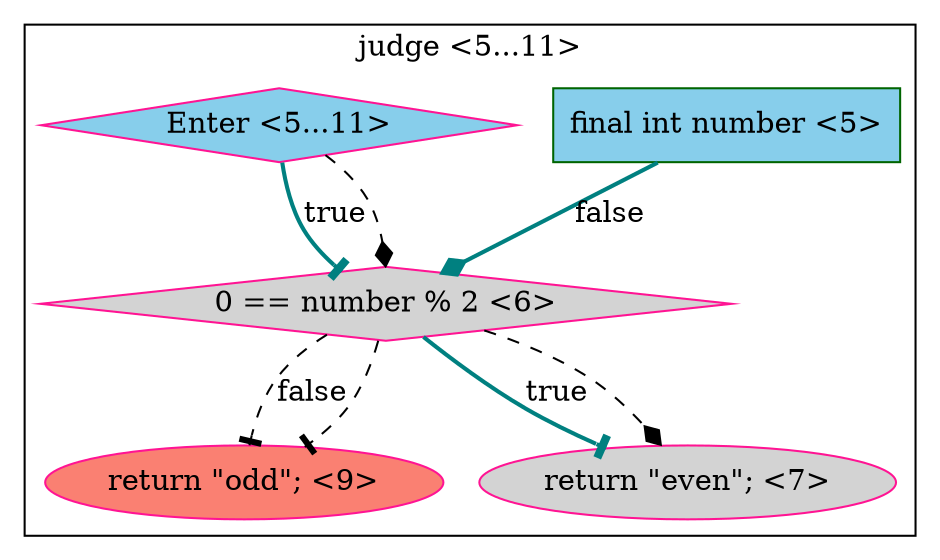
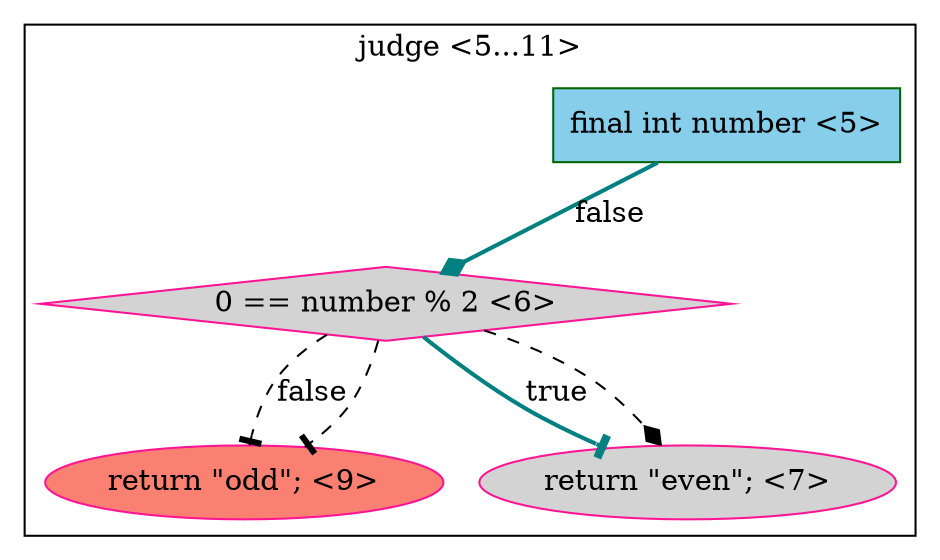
(279, 125) -> none
